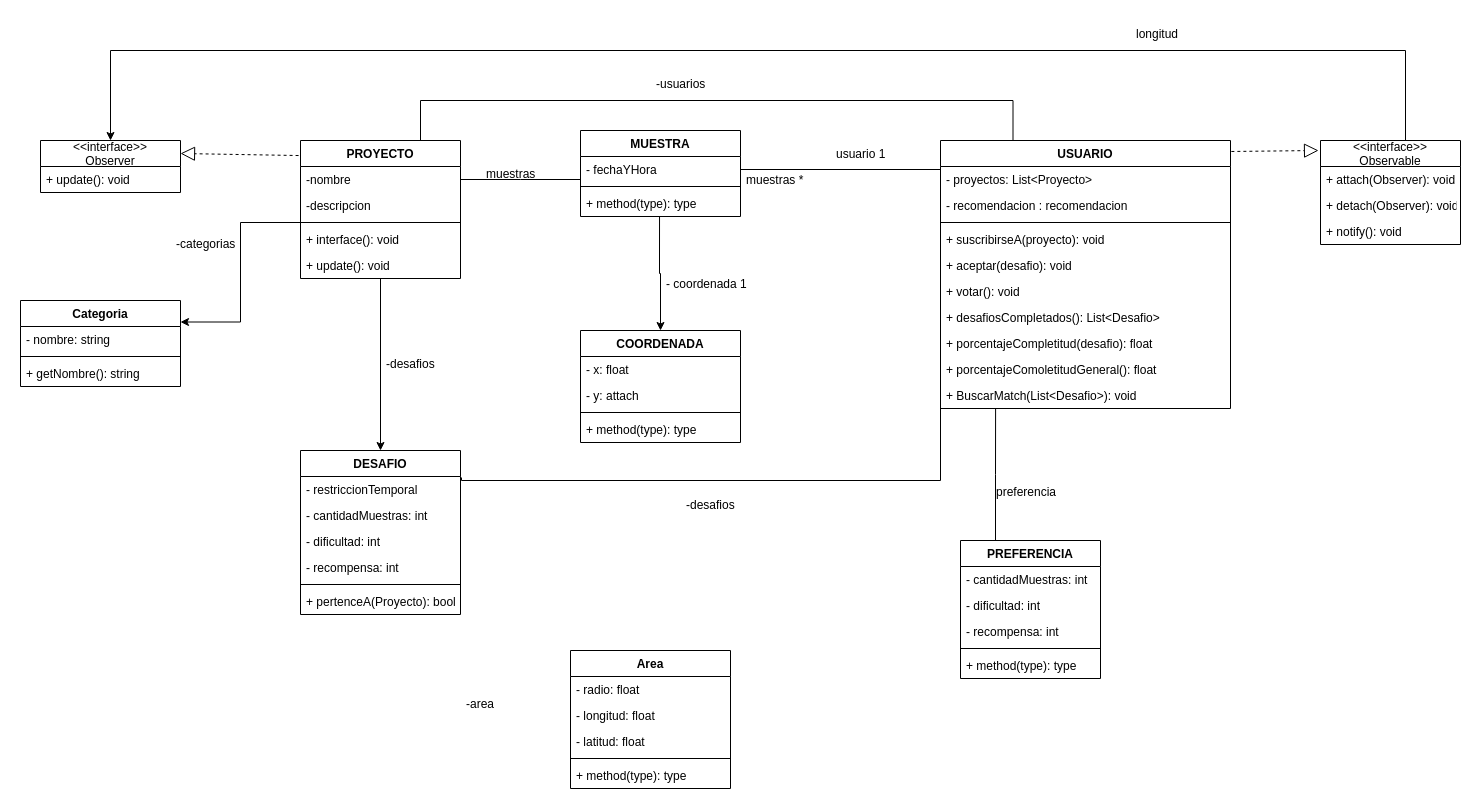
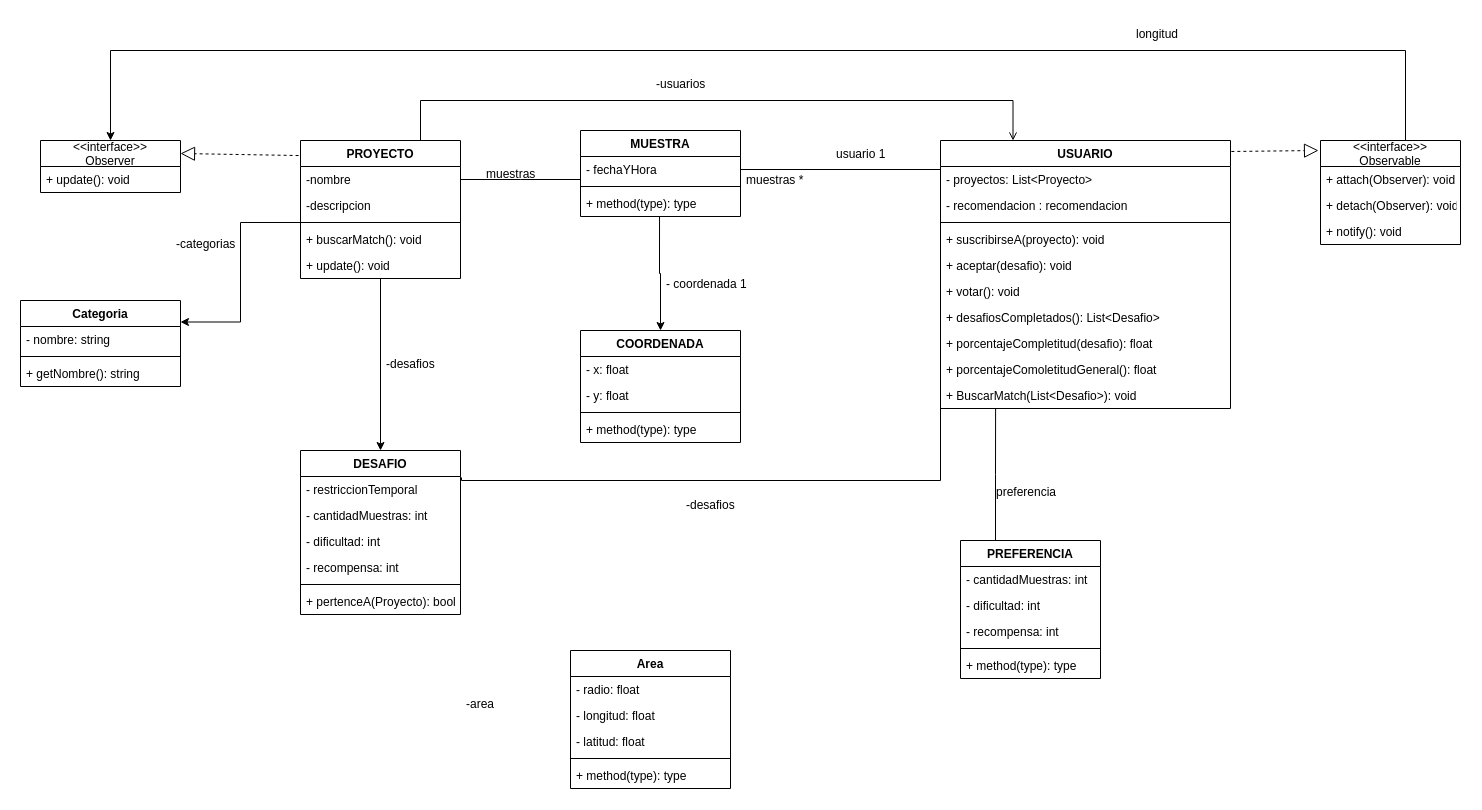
(1013, 135) -> (1013, 134)
(362, 240) -> (370, 240)
(618, 396) -> (613, 396)
